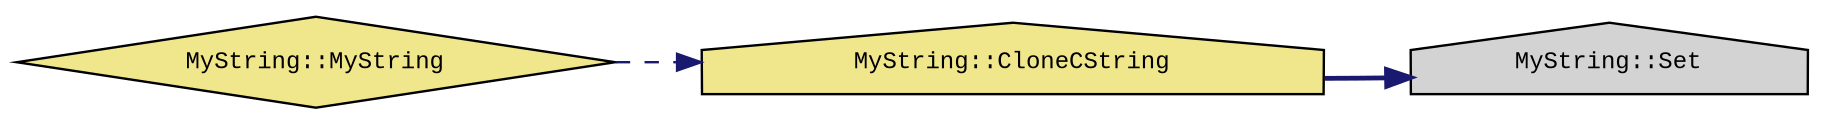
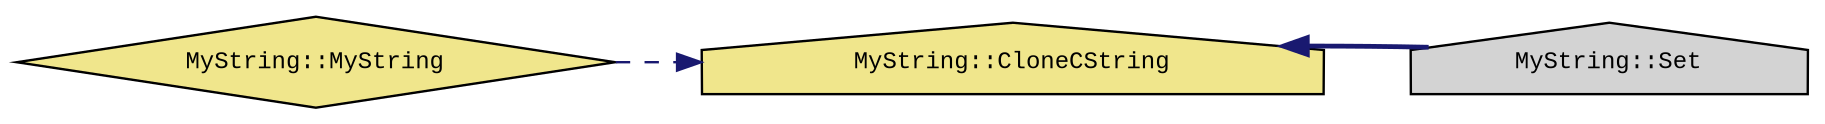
(1356, 78) -> (1368, 46)
